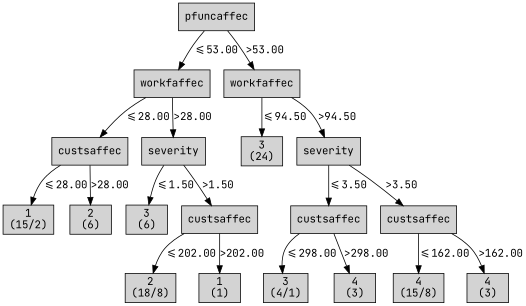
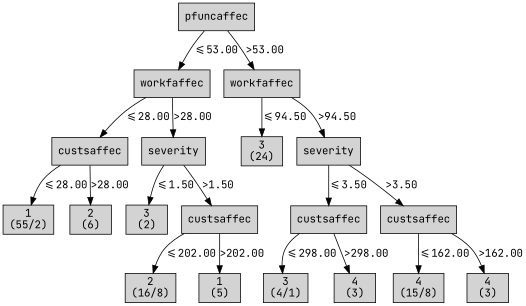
(28, 220) -> (28, 220)
(147, 220) -> (147, 220)
(151, 288) -> (151, 288)
(220, 288) -> (220, 288)
